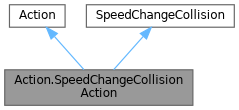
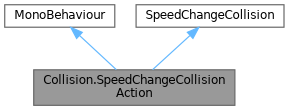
(37, 16) -> (60, 16)
(99, 88) -> (134, 88)
